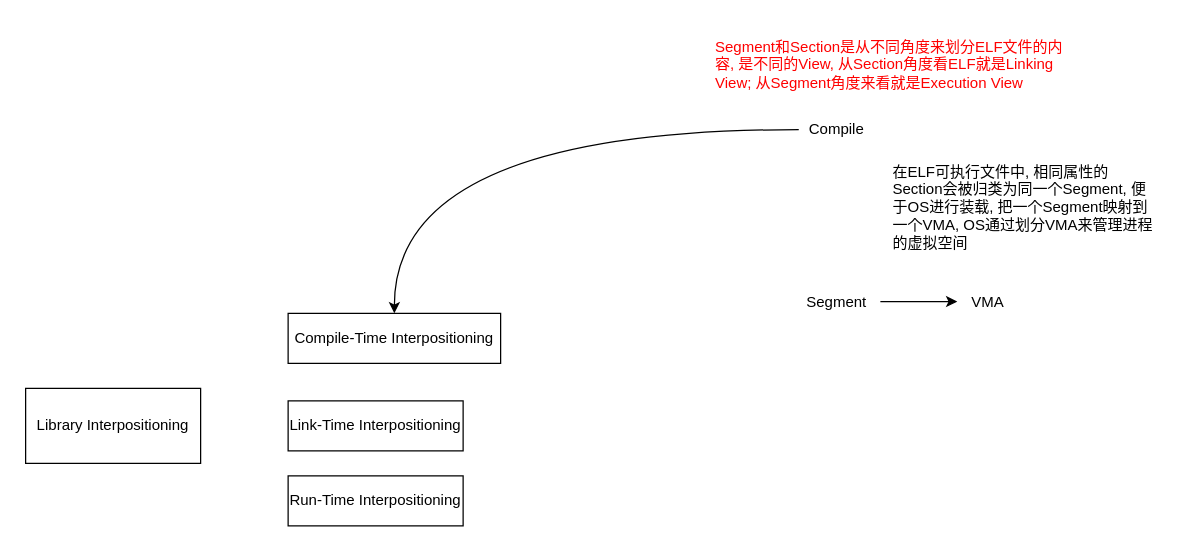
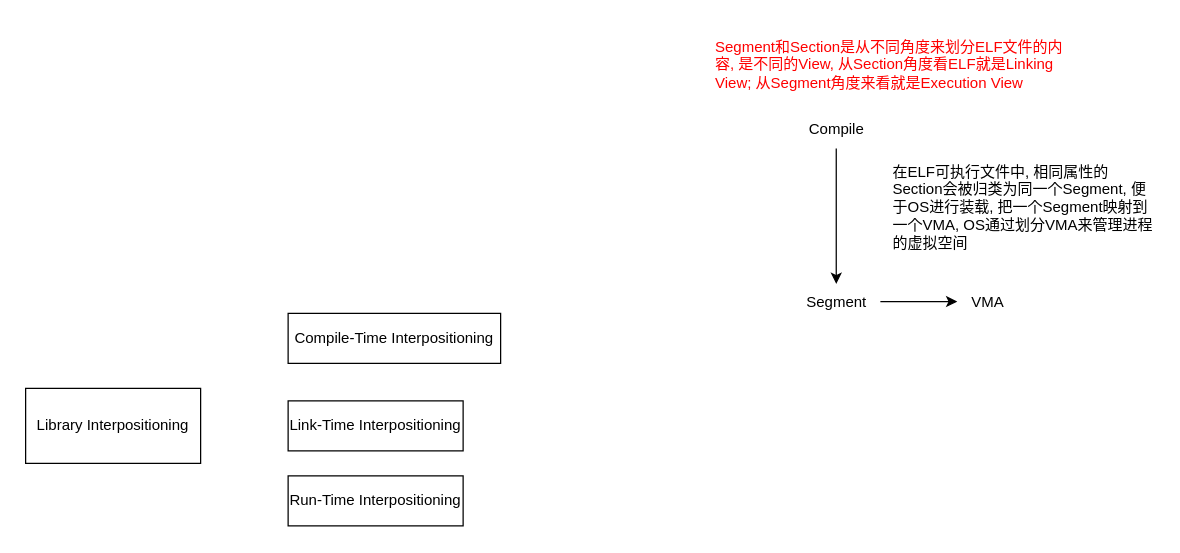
(558, 153) -> (836, 213)
